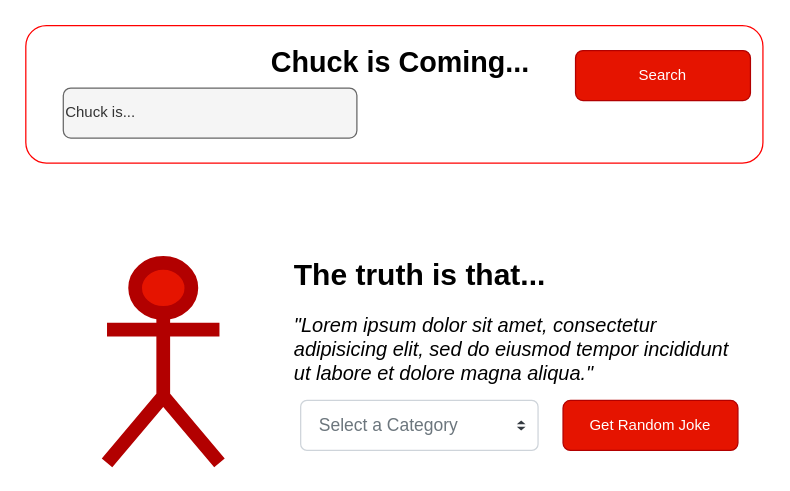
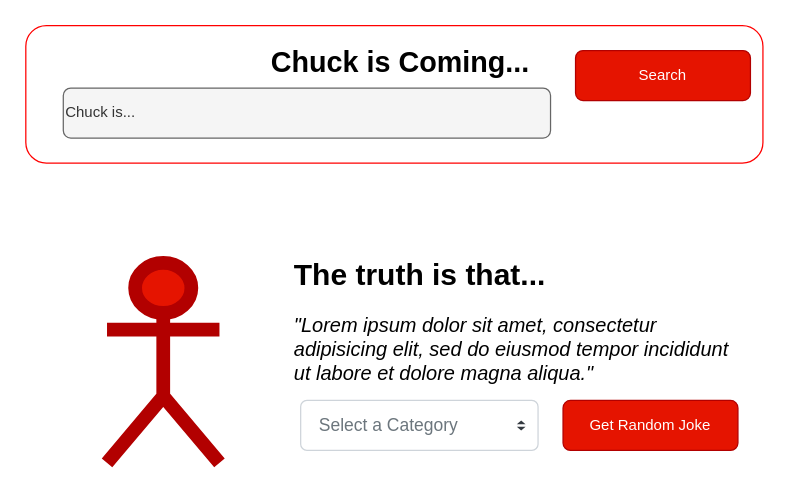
(210, 113) -> (307, 113)
